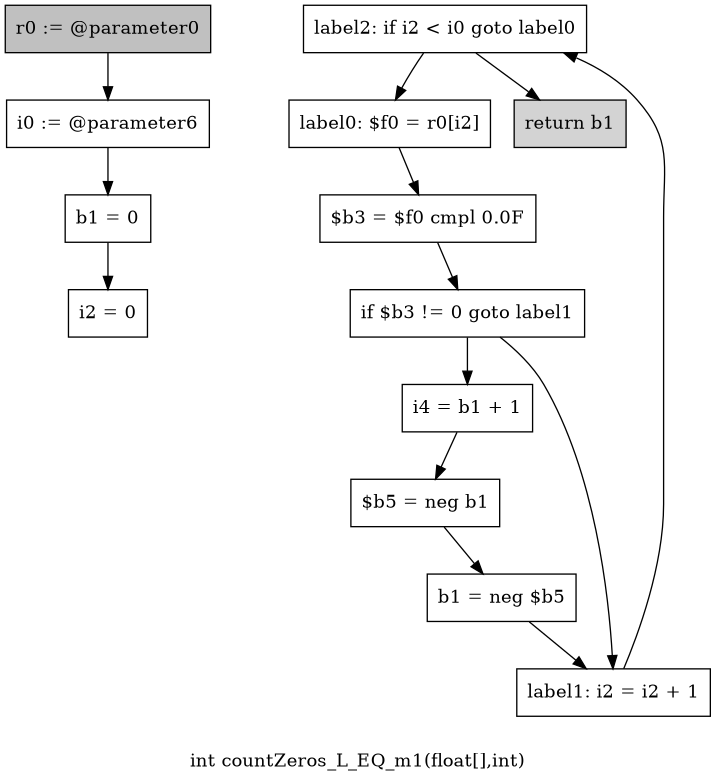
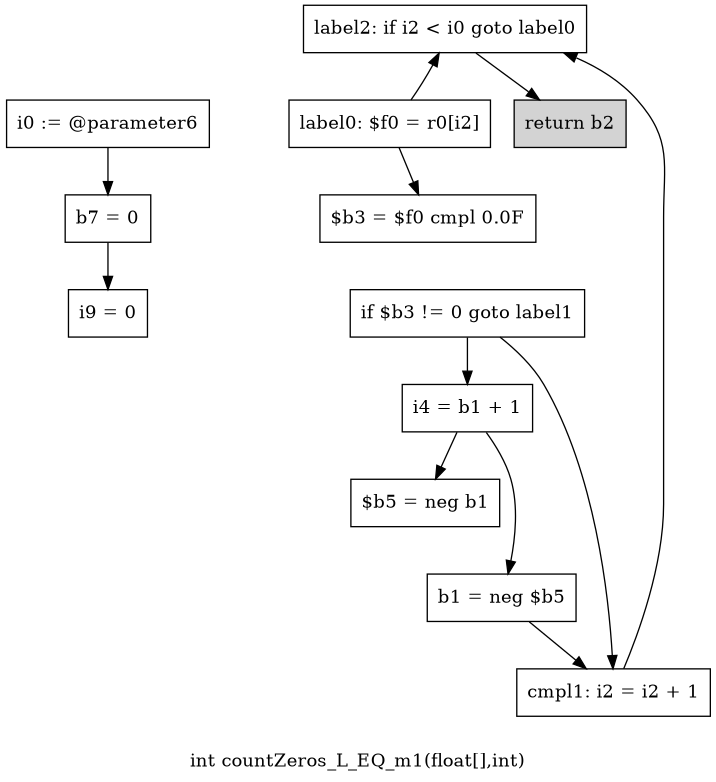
(108, 29) -> none
(412, 70) -> (422, 83)
(570, 124) -> (570, 124)
(108, 219) -> (108, 219)
(445, 260) -> none
(108, 313) -> (108, 313)
(459, 545) -> (514, 494)
(614, 693) -> (614, 693)
